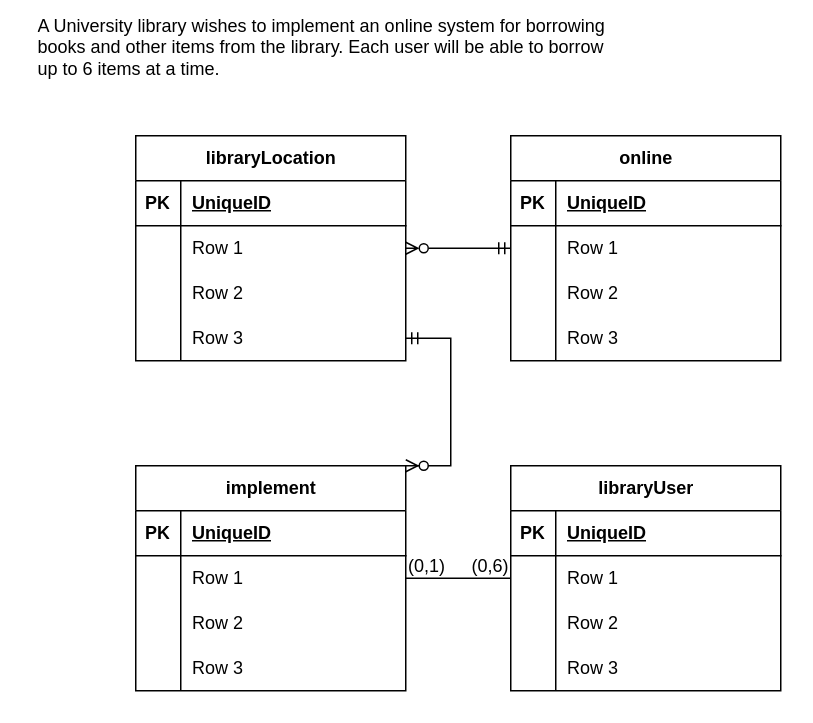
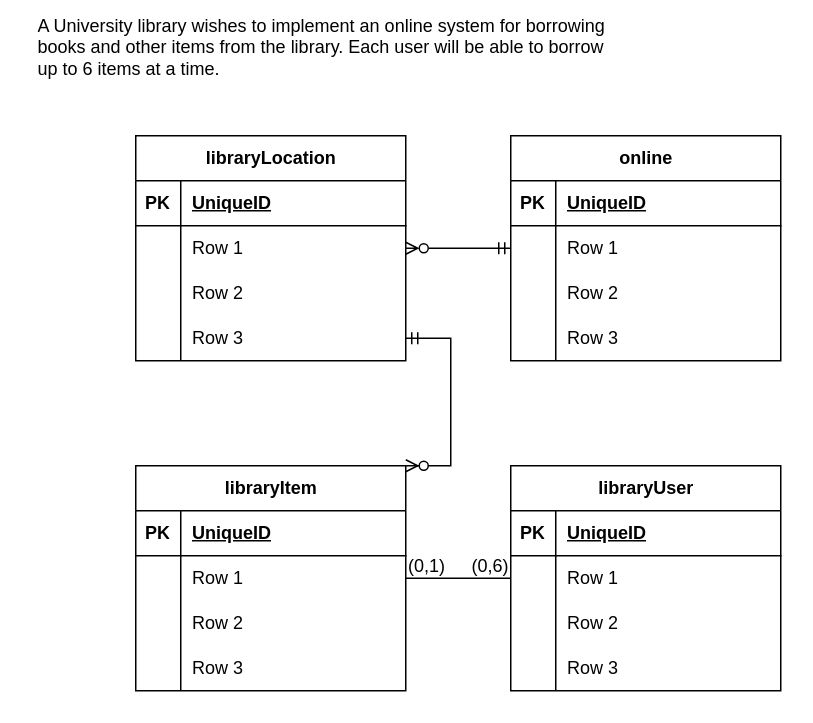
(272, 488) -> (272, 488)
